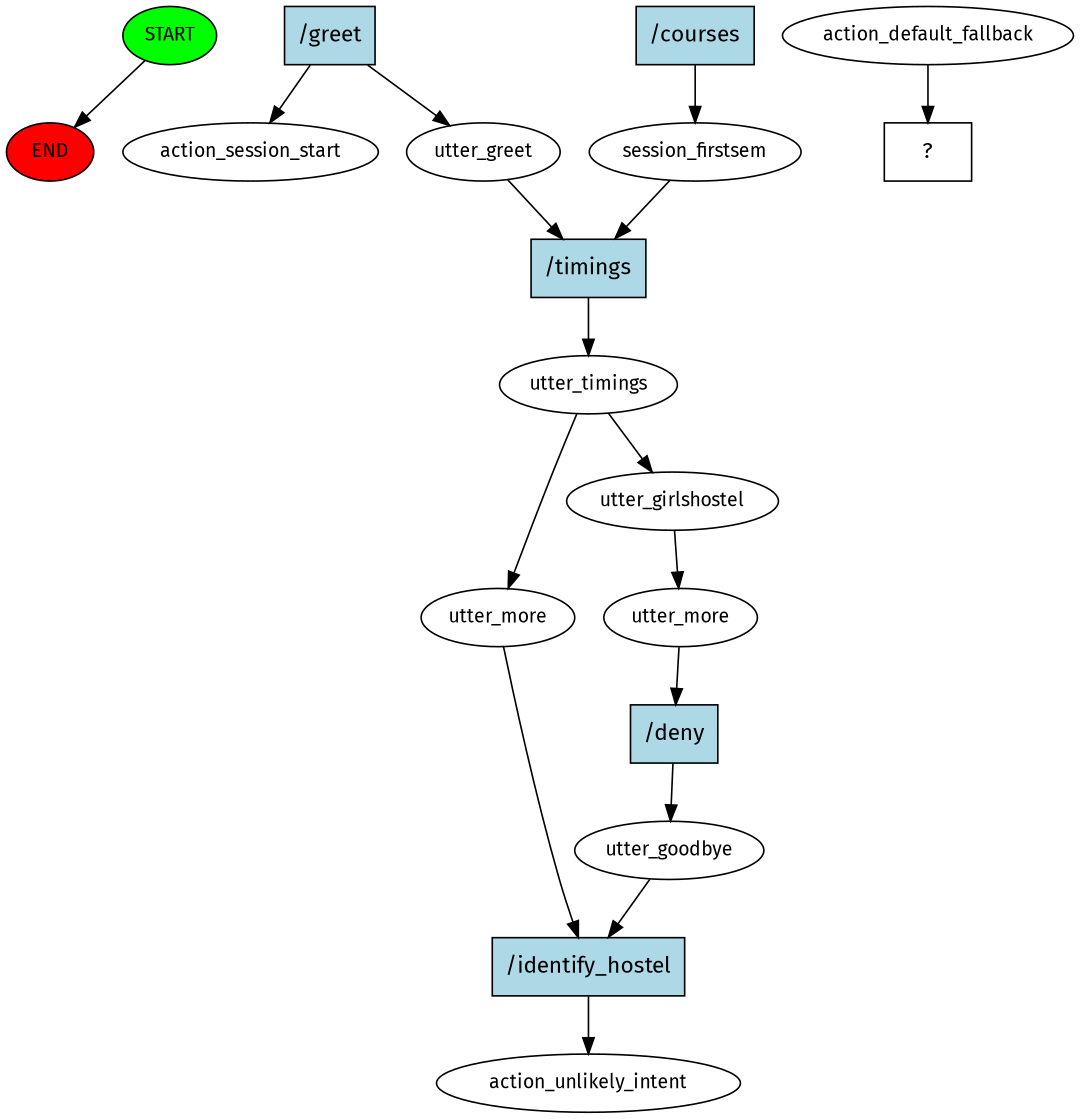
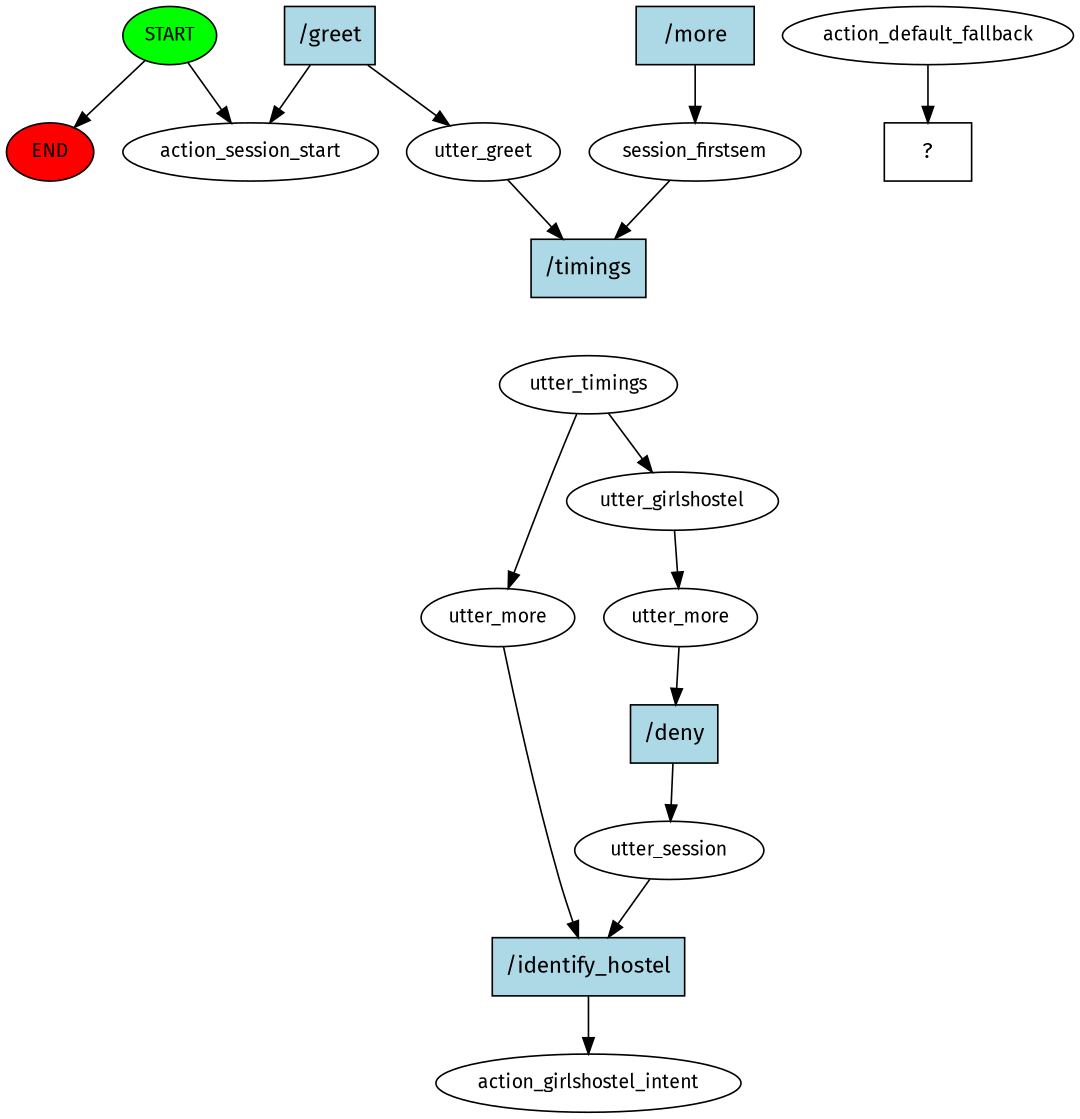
(695, 36) -> (695, 36)
none -> (205, 86)
(588, 319) -> none
(669, 850) -> (669, 850)
(588, 1083) -> (588, 1083)
